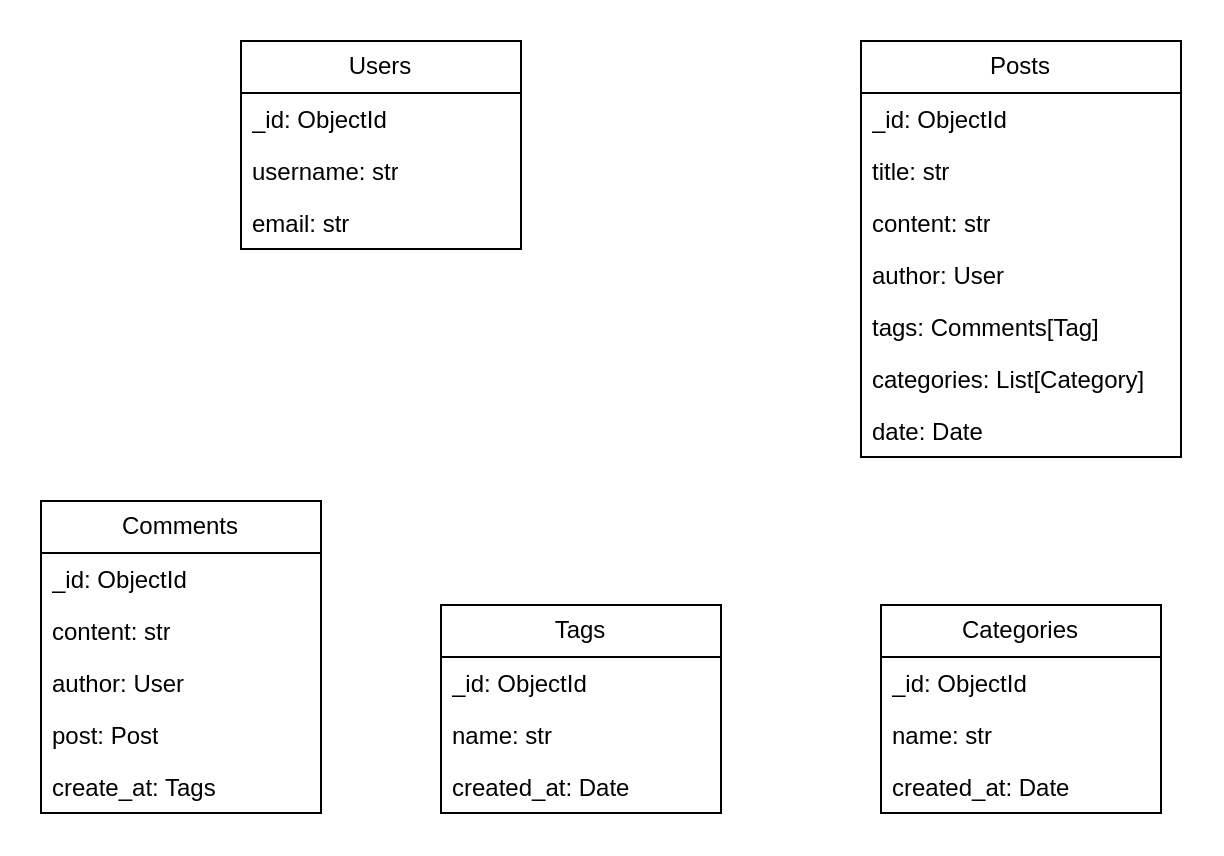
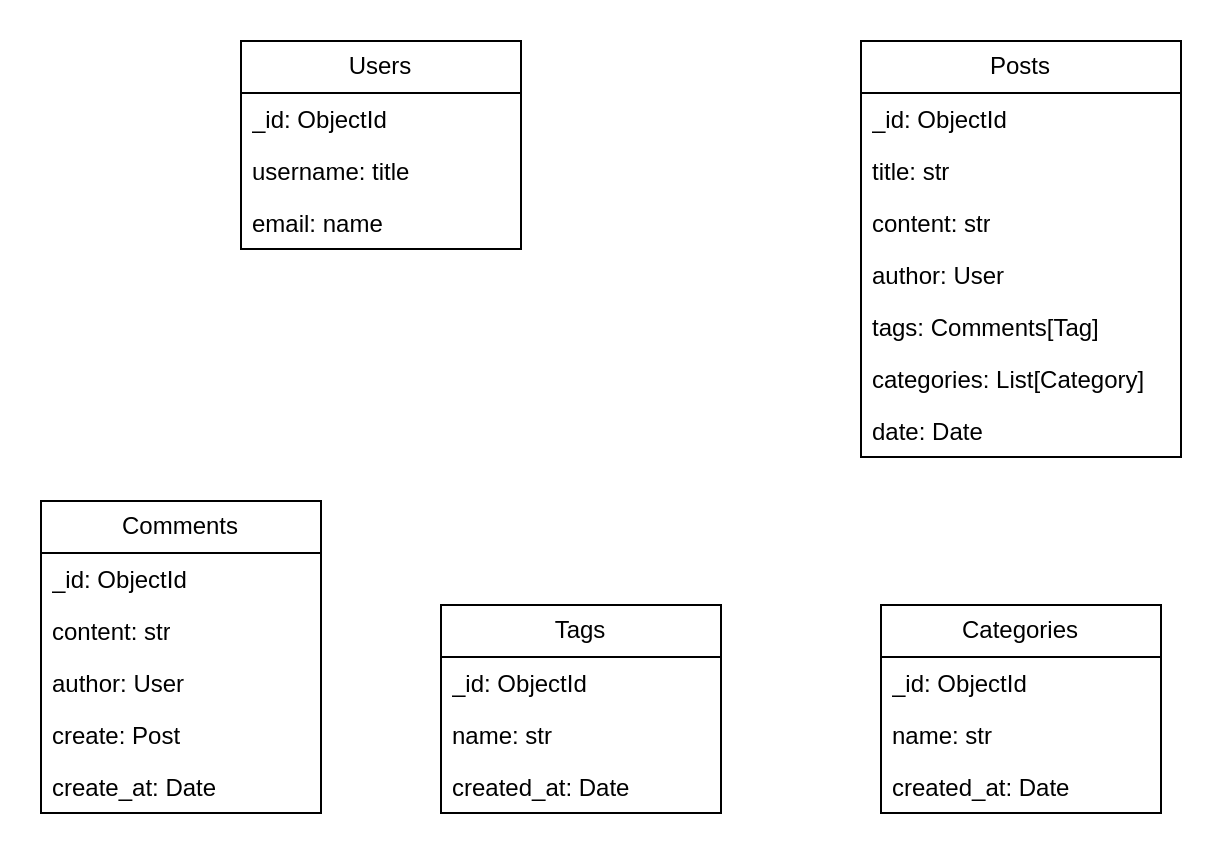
(334, 173) -> (341, 173)
(308, 225) -> (314, 225)
(114, 737) -> (127, 737)
(148, 789) -> (148, 789)
